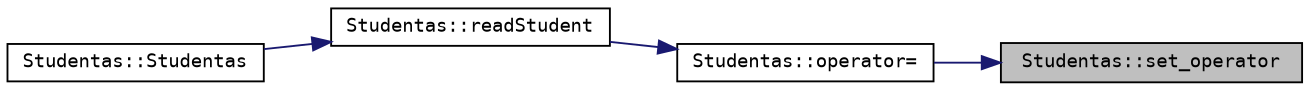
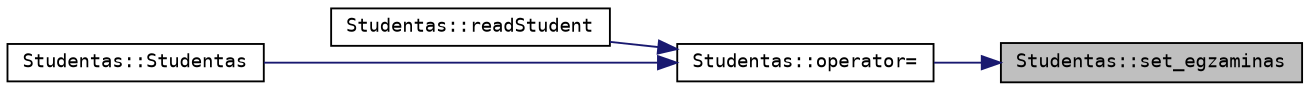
(288, 47) -> (461, 63)
(1151, 63) -> (1151, 63)
